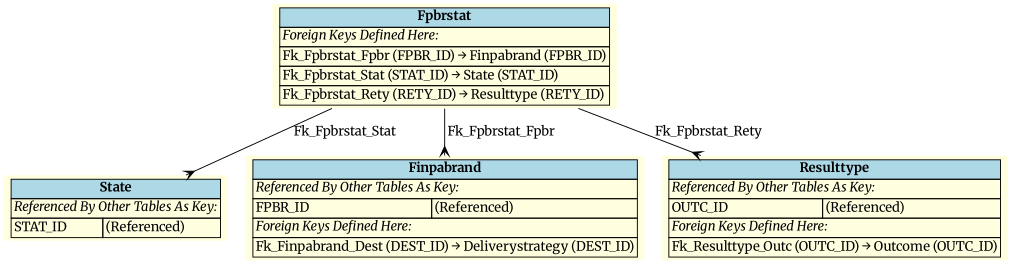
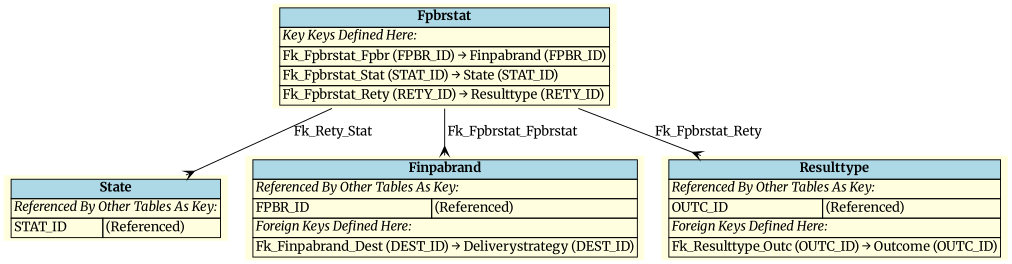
(361, 36) -> (350, 36)
(345, 132) -> (333, 132)
(501, 132) -> (513, 132)
